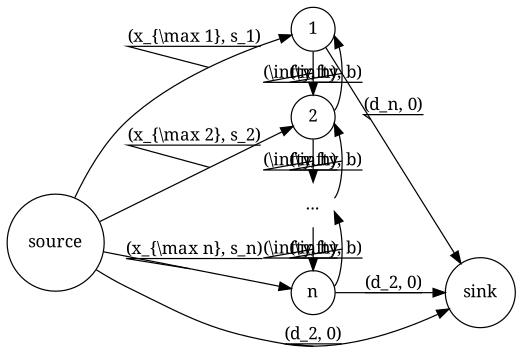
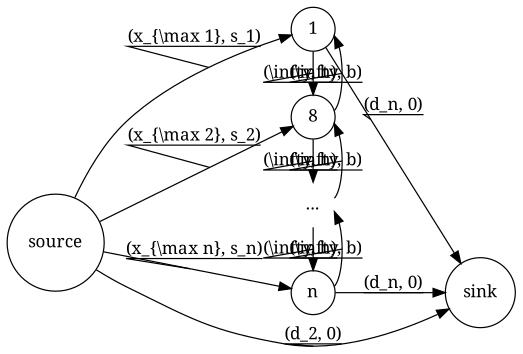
(313, 117) -> (313, 117)
(394, 284) -> (394, 284)
